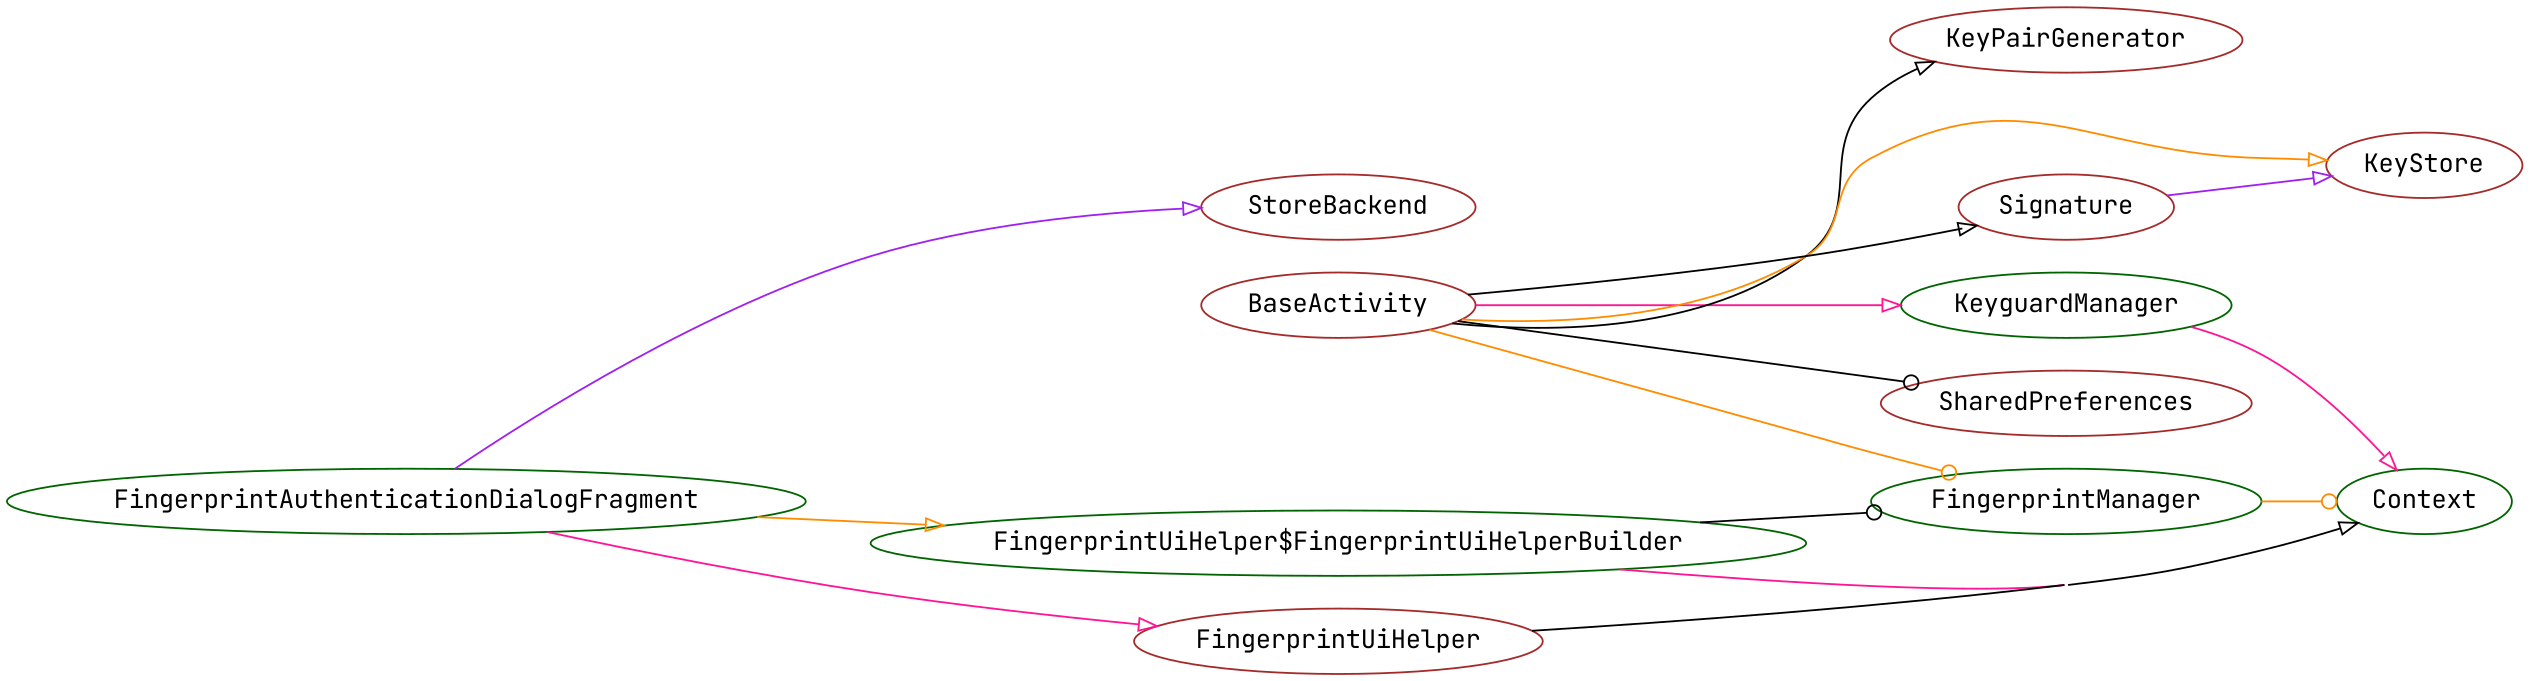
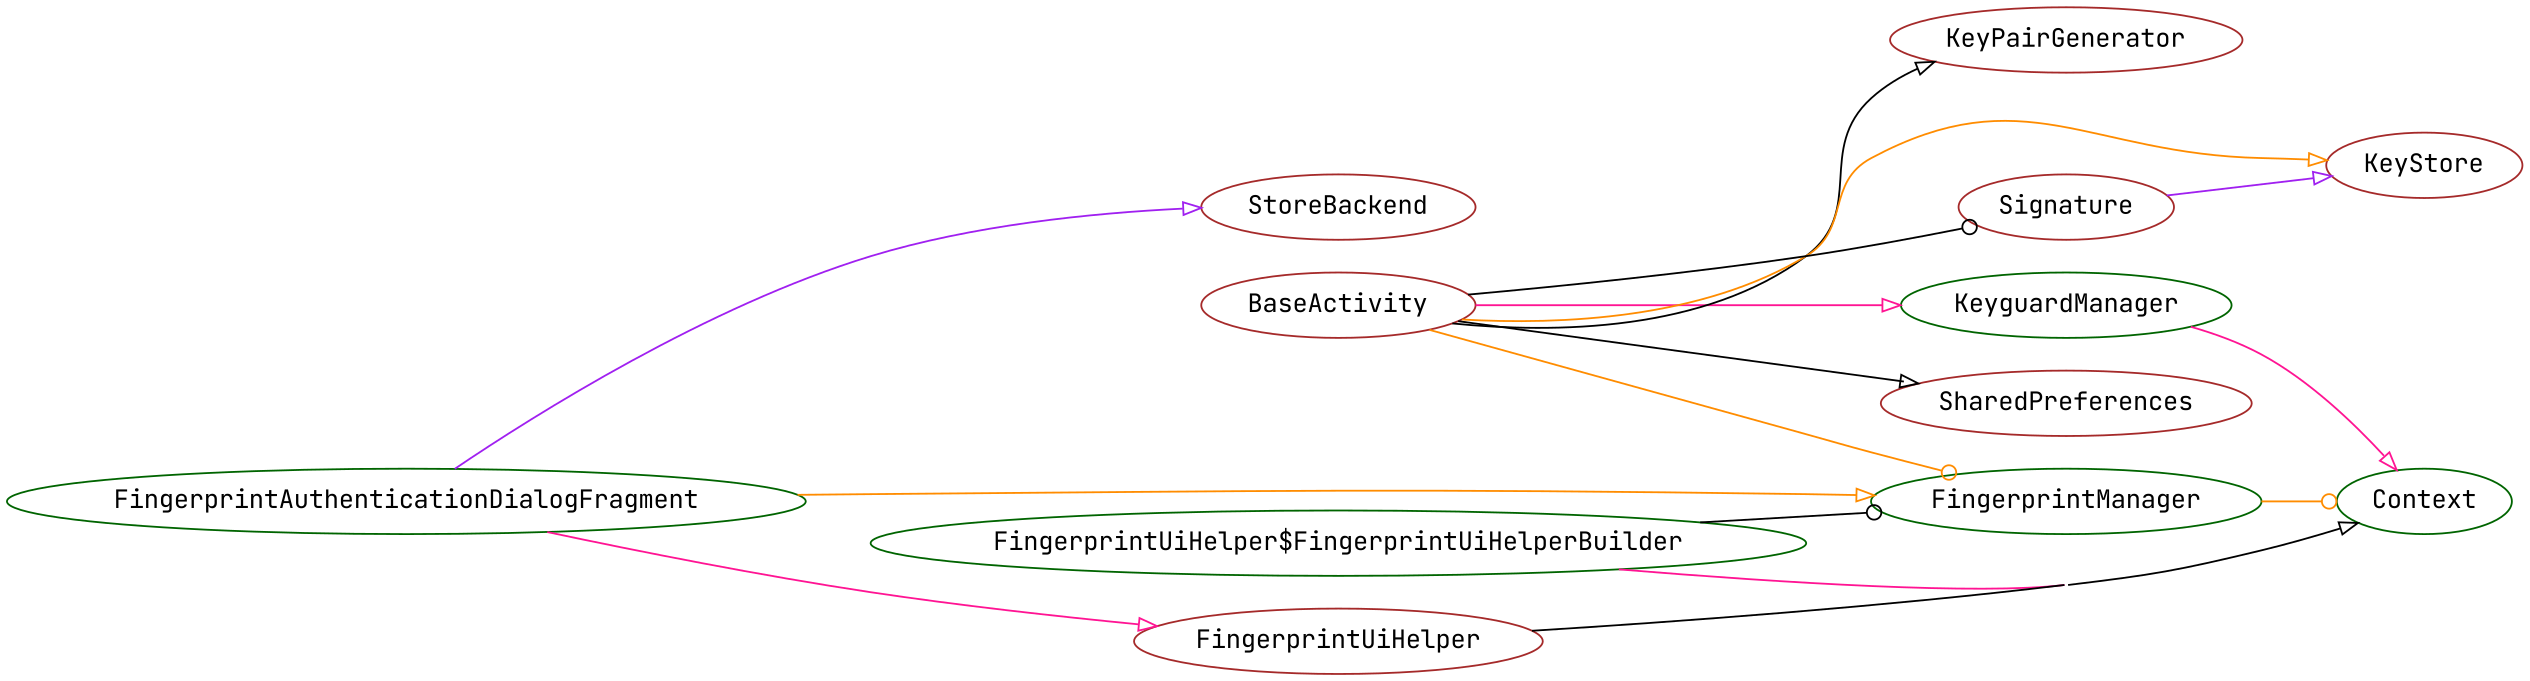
(1716, 268) -> (1716, 268)
(1681, 351) -> (1681, 351)
(841, 521) -> (1327, 491)
